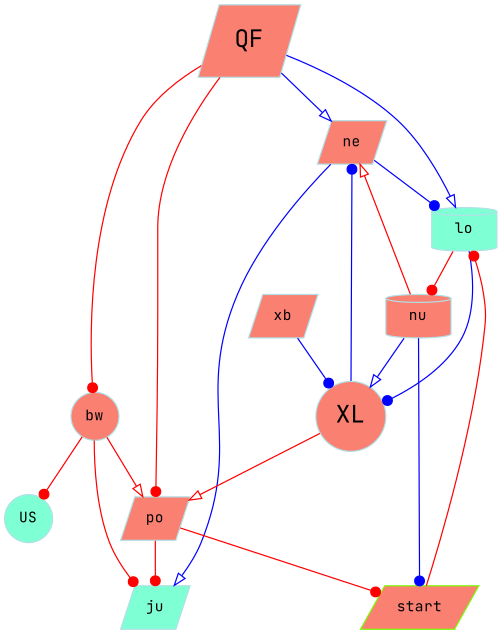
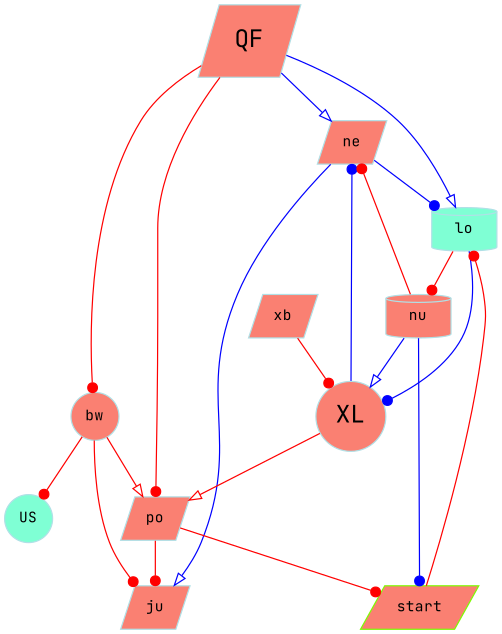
(387, 235) -> (387, 234)
(312, 358) -> (312, 358)
(155, 608) -> (155, 608)
